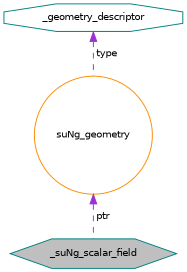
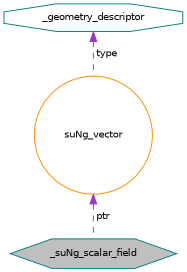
(93, 135) -> (93, 135)
